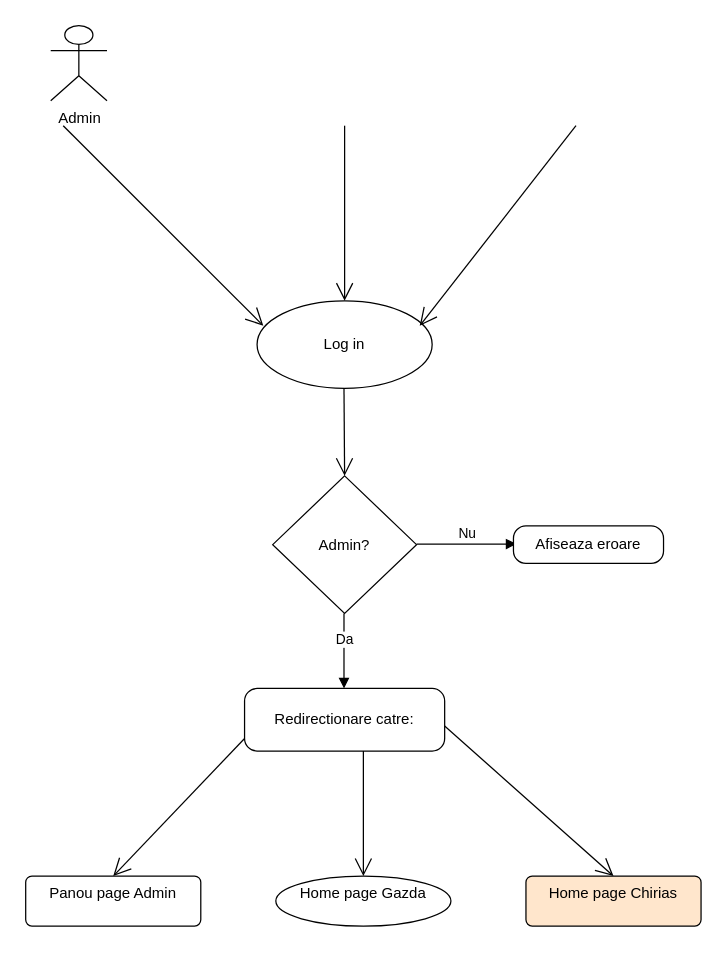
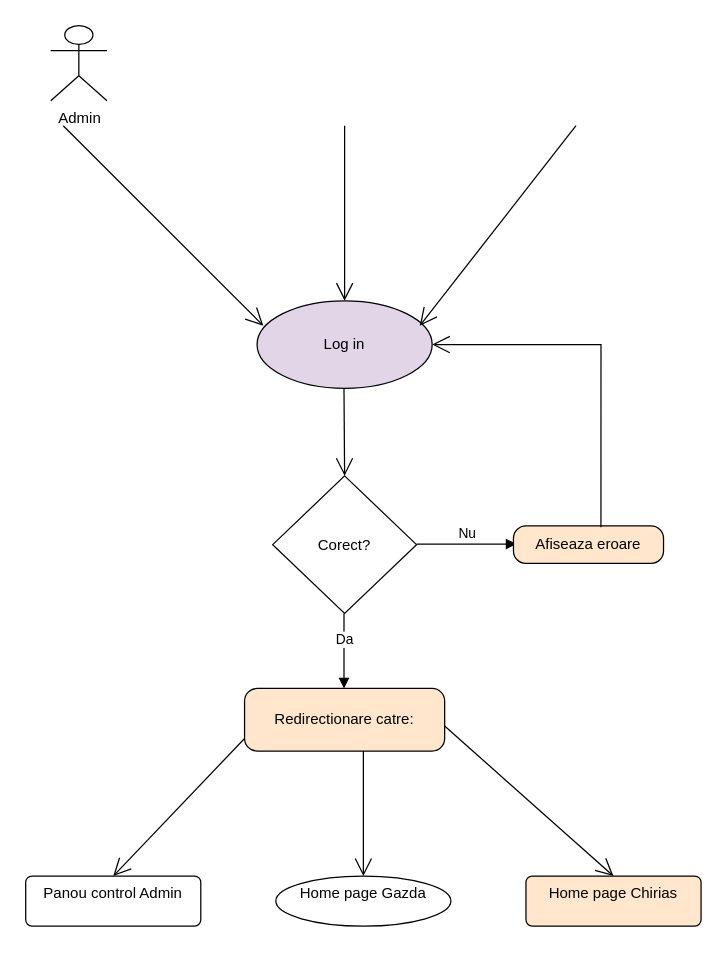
(344, 344) -> (344, 344)
none -> (601, 352)
(588, 544) -> (588, 544)
(344, 545) -> (344, 545)
(344, 719) -> (344, 719)
(113, 893) -> (113, 893)
